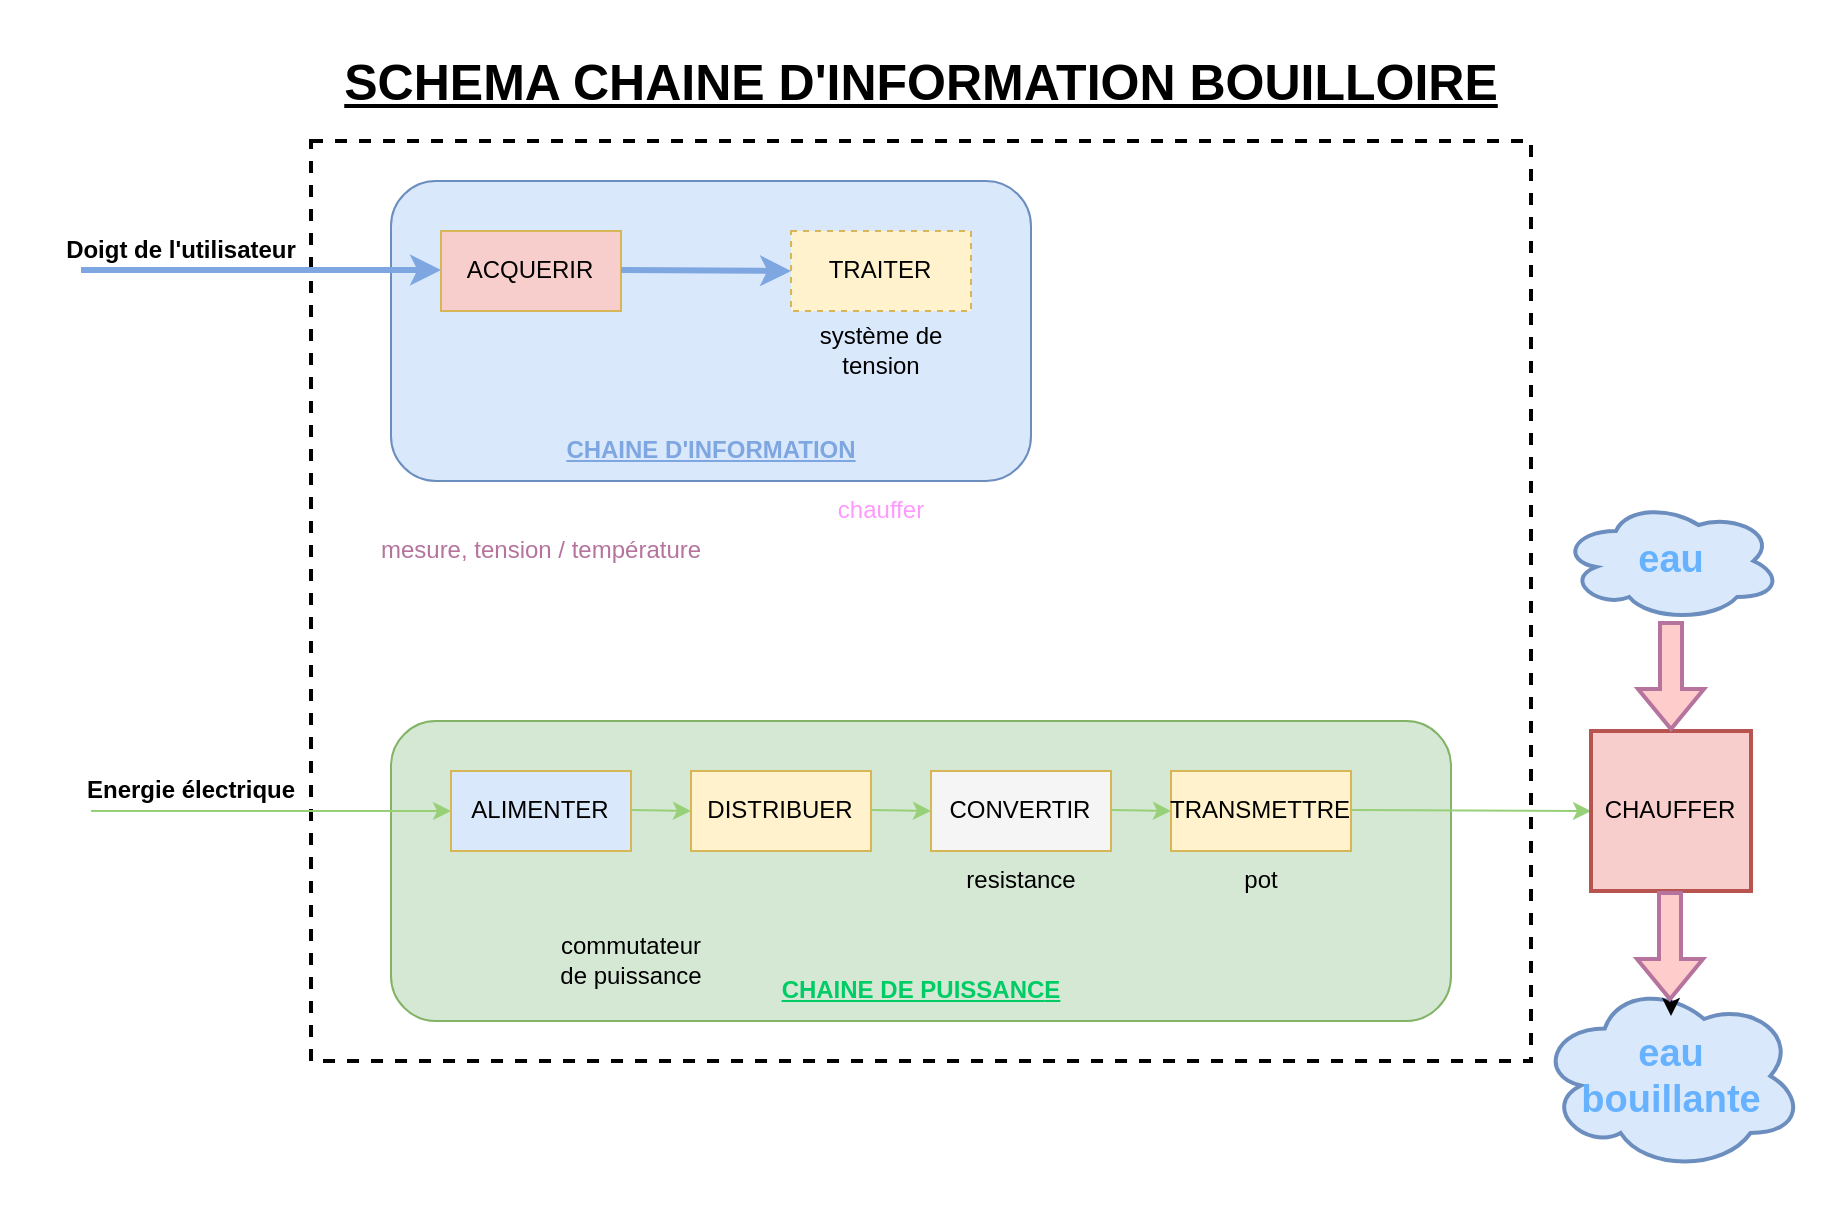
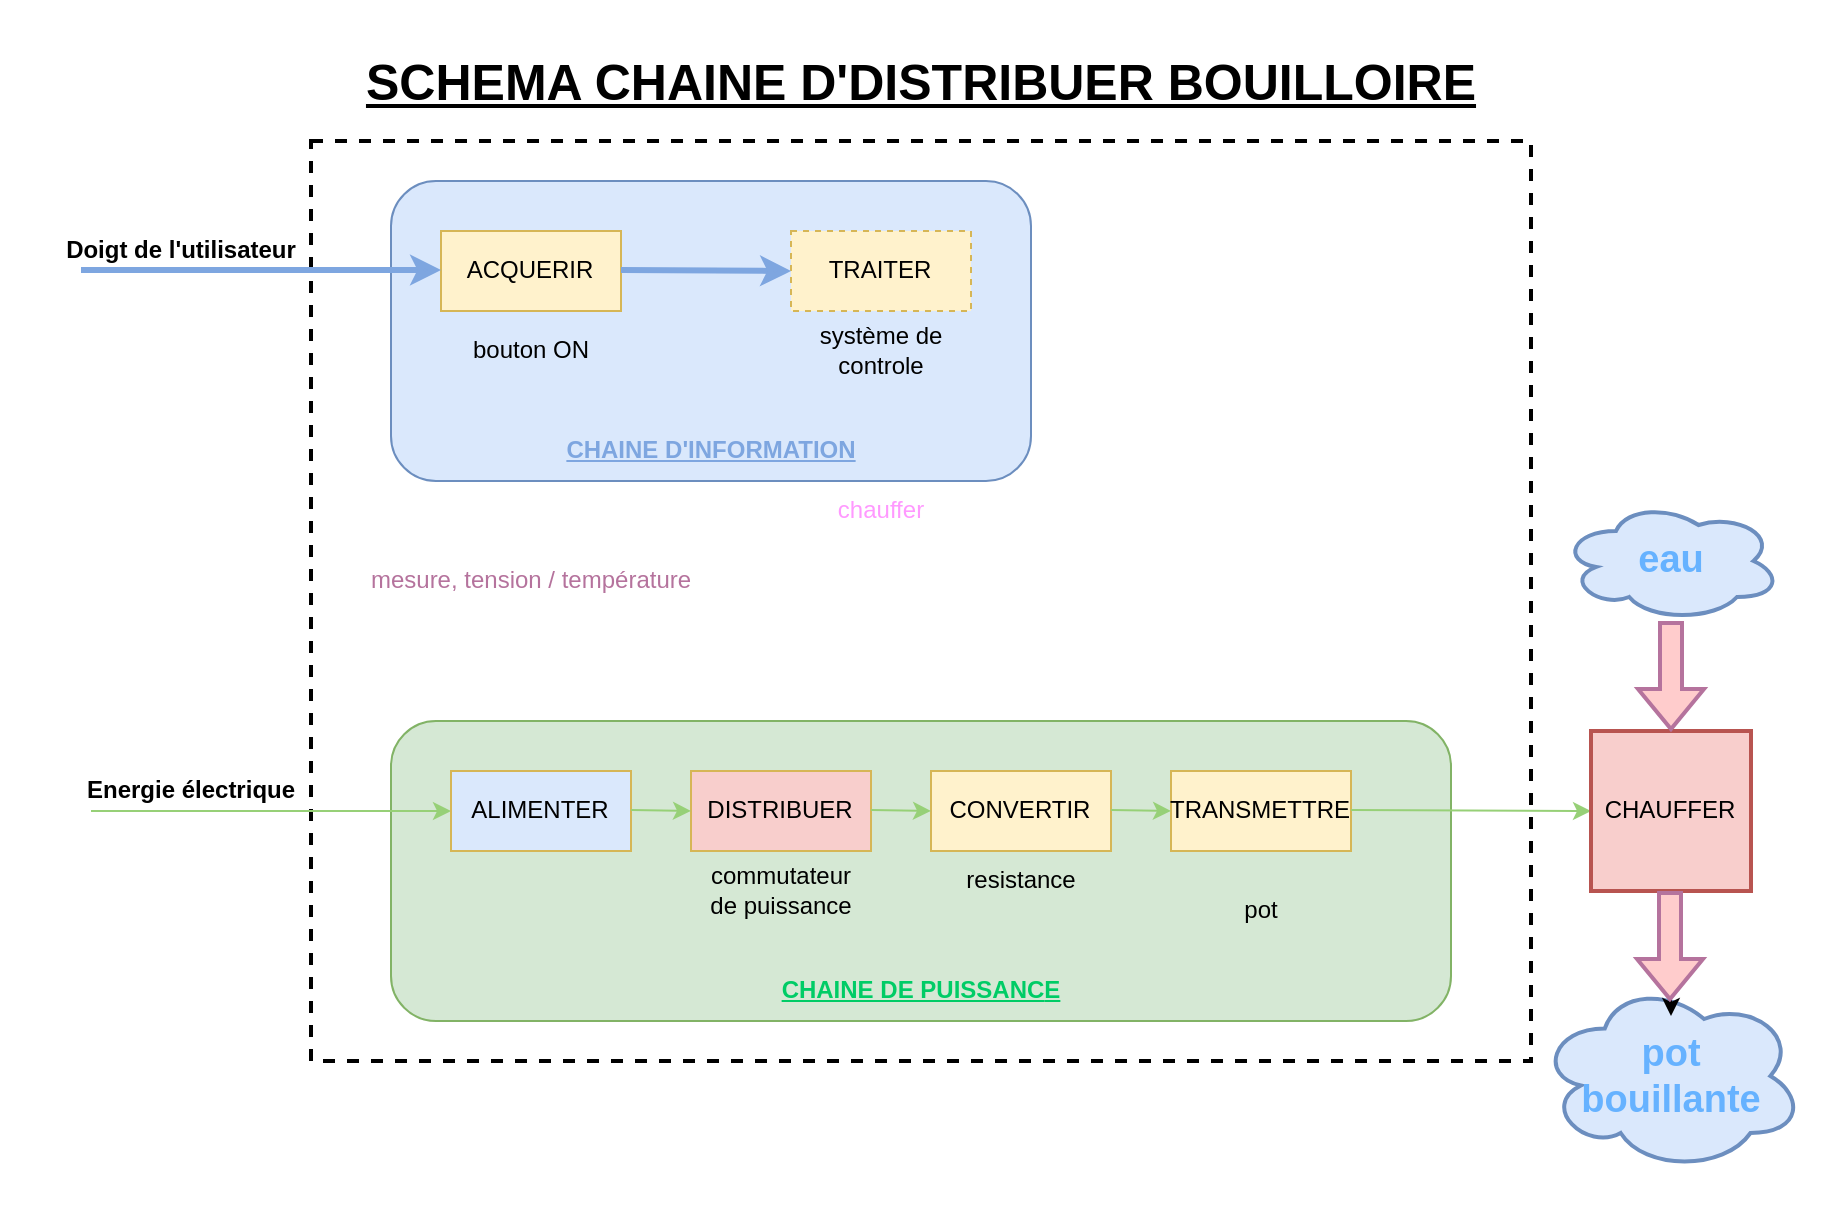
(922, 81) -> (922, 81)
(531, 271) -> (531, 271)
none -> (531, 351)
(882, 351) -> (882, 351)
(541, 551) -> (531, 581)
(781, 811) -> (781, 811)
(1021, 811) -> (1021, 811)
(1261, 881) -> (1261, 911)
(631, 961) -> (781, 891)
(1672, 1077) -> (1672, 1077)
